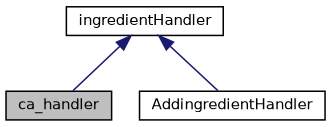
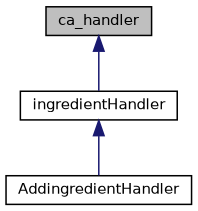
(96, 69) -> (99, 71)
